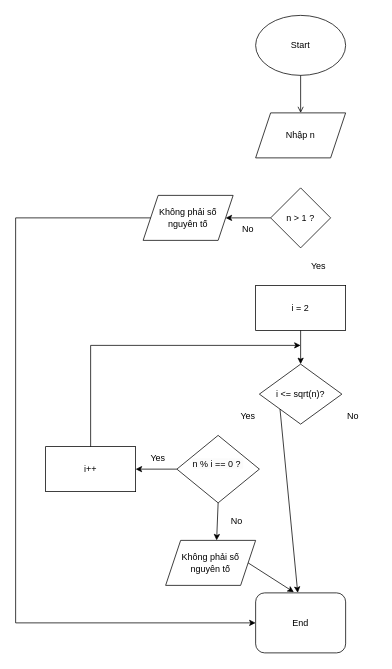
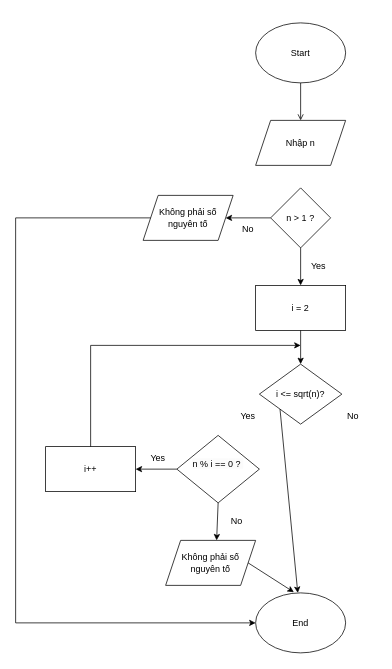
(300, 45) -> (300, 53)
(300, 135) -> (300, 143)
none -> (300, 264)
(300, 623) -> (300, 623)
